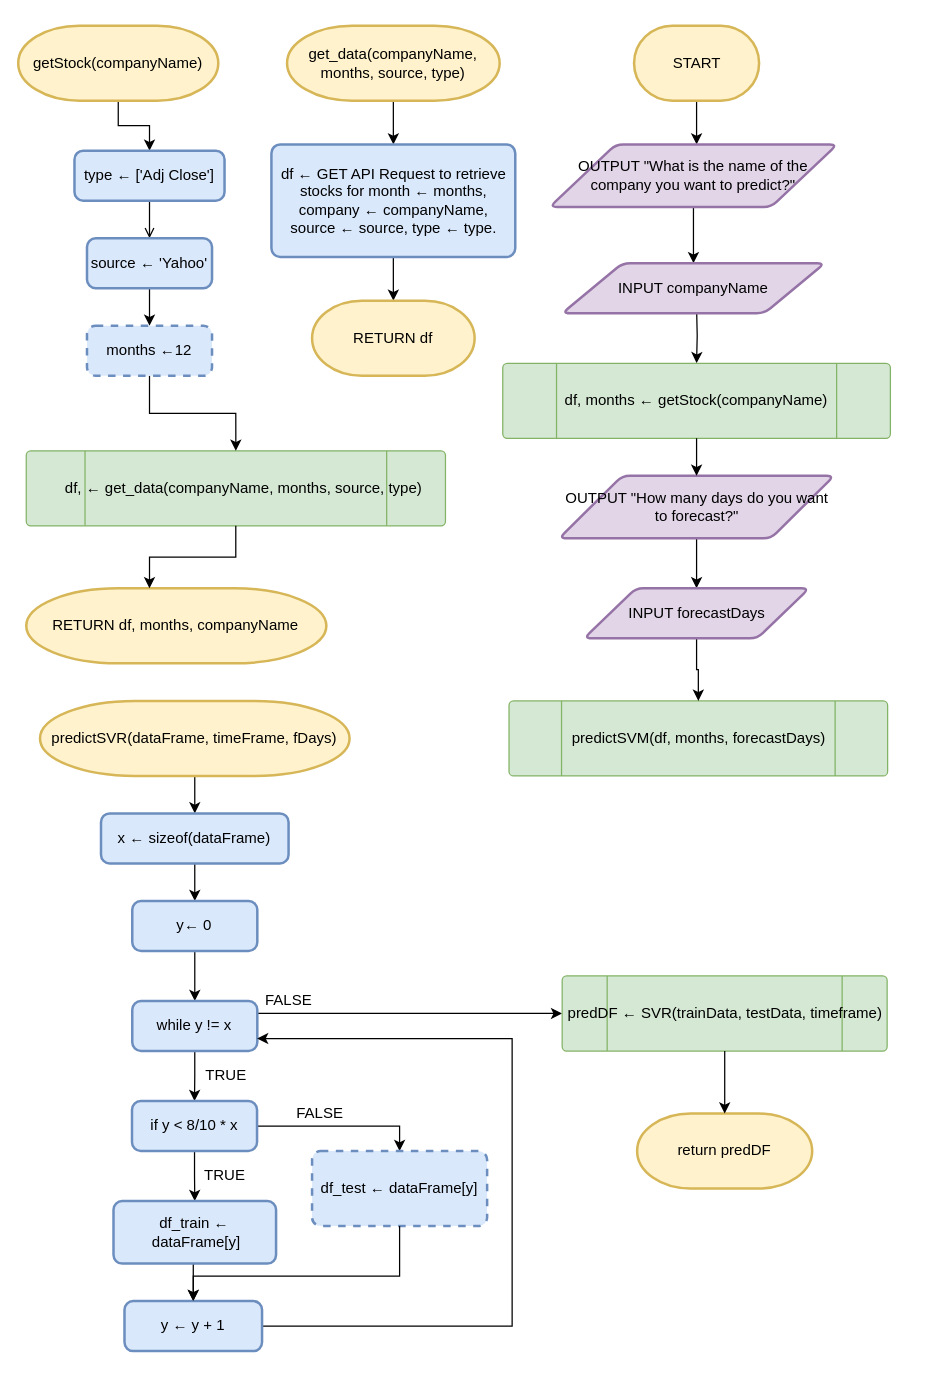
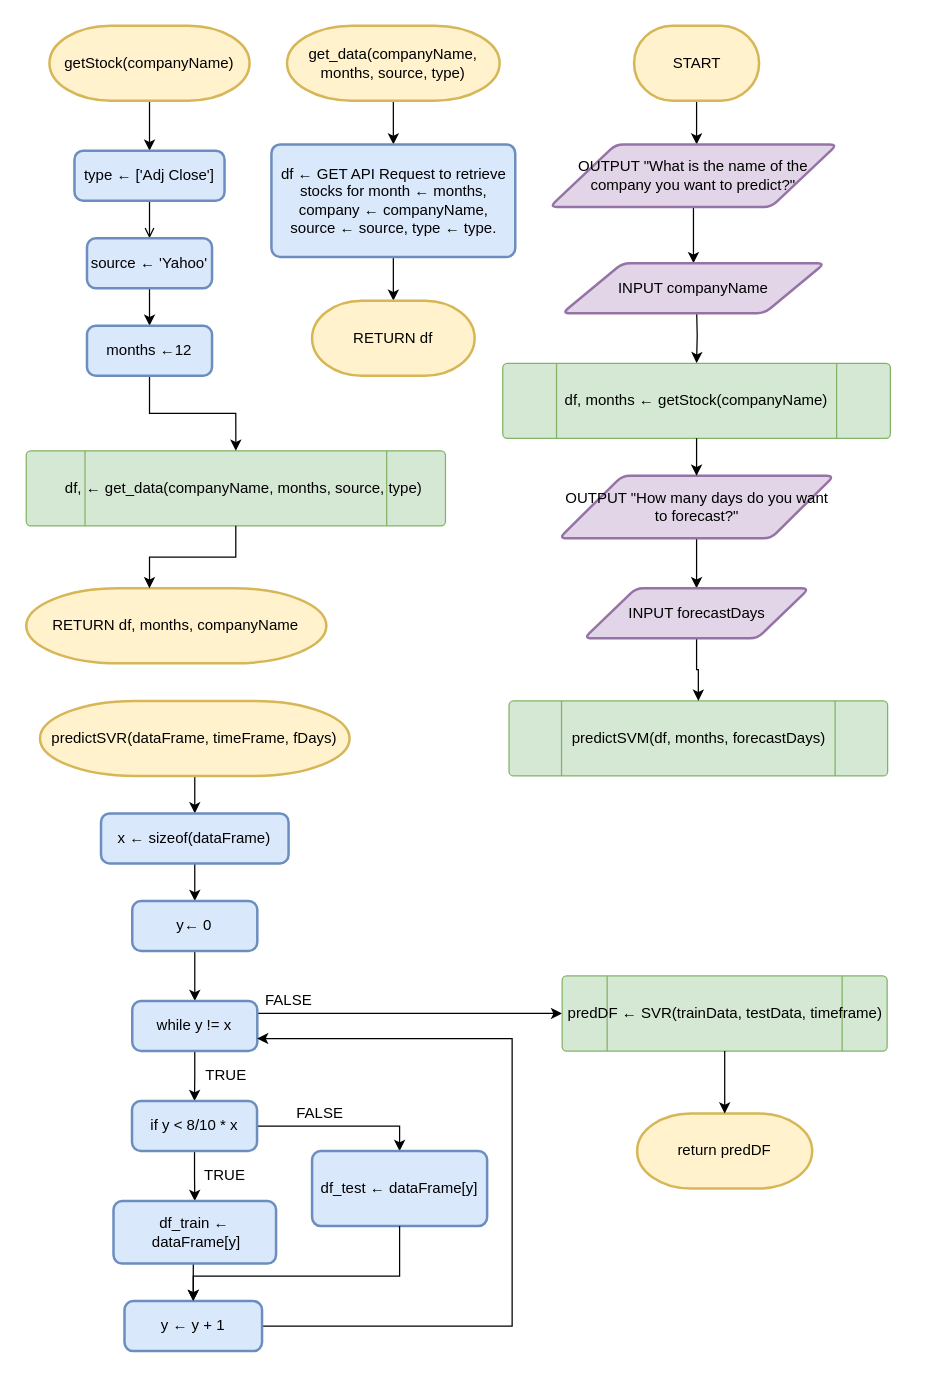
(118, 63) -> (149, 63)
(149, 351) -> (149, 351)
(399, 1188) -> (399, 1188)
